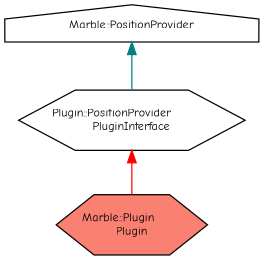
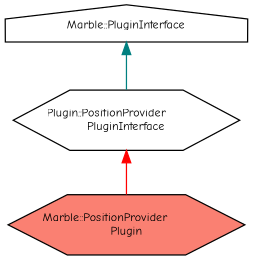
(132, 25) -> (126, 25)
(132, 225) -> (126, 225)
